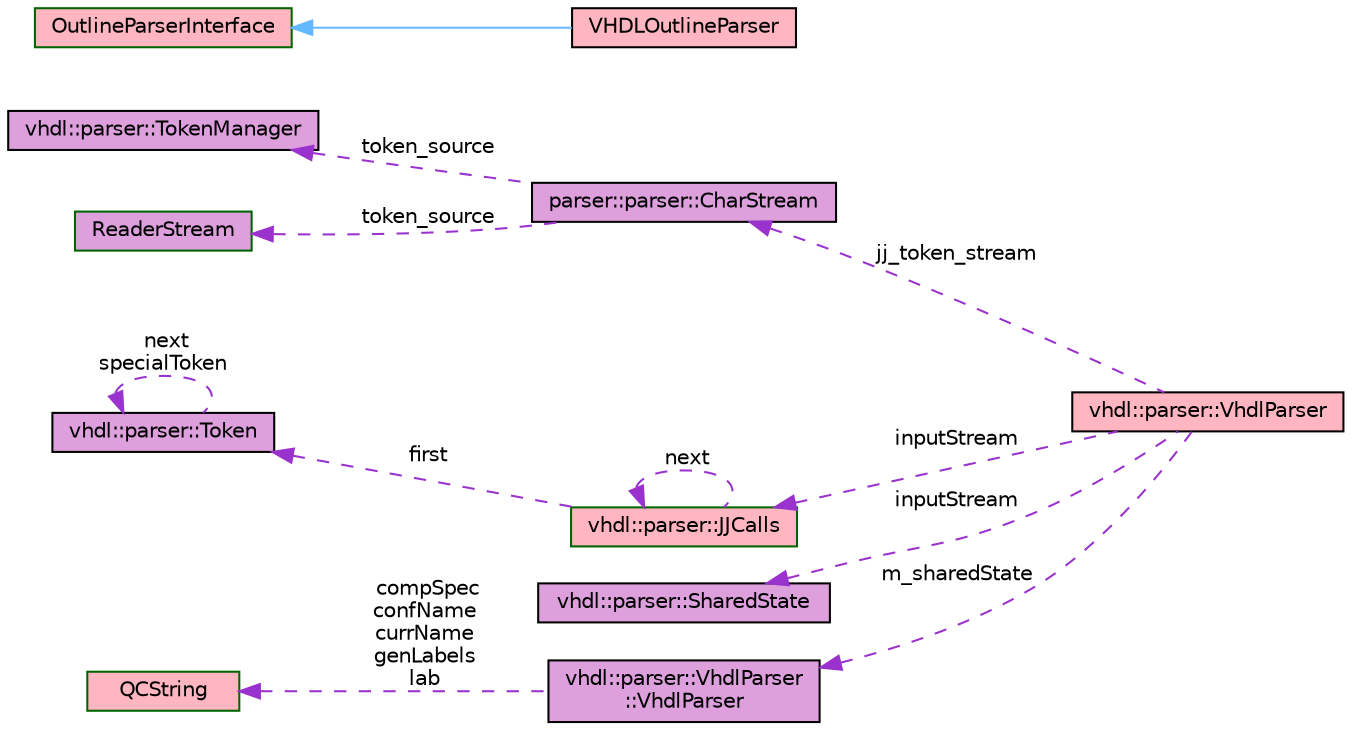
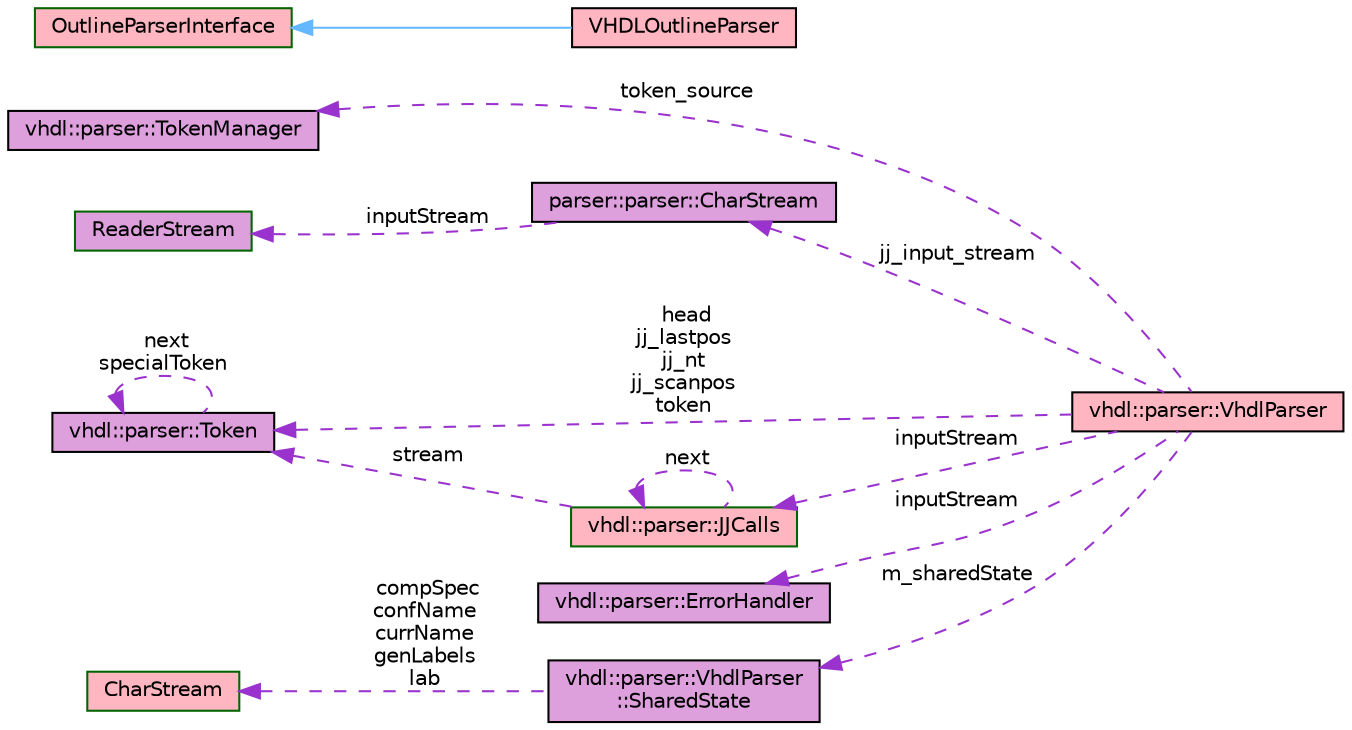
(422, 168) -> (806, 141)
(425, 218) -> (425, 218)
(954, 255) -> (954, 255)
none -> (684, 422)
(425, 456) -> (425, 456)
(684, 603) -> (684, 603)
(163, 691) -> (163, 691)
(684, 691) -> (684, 691)
